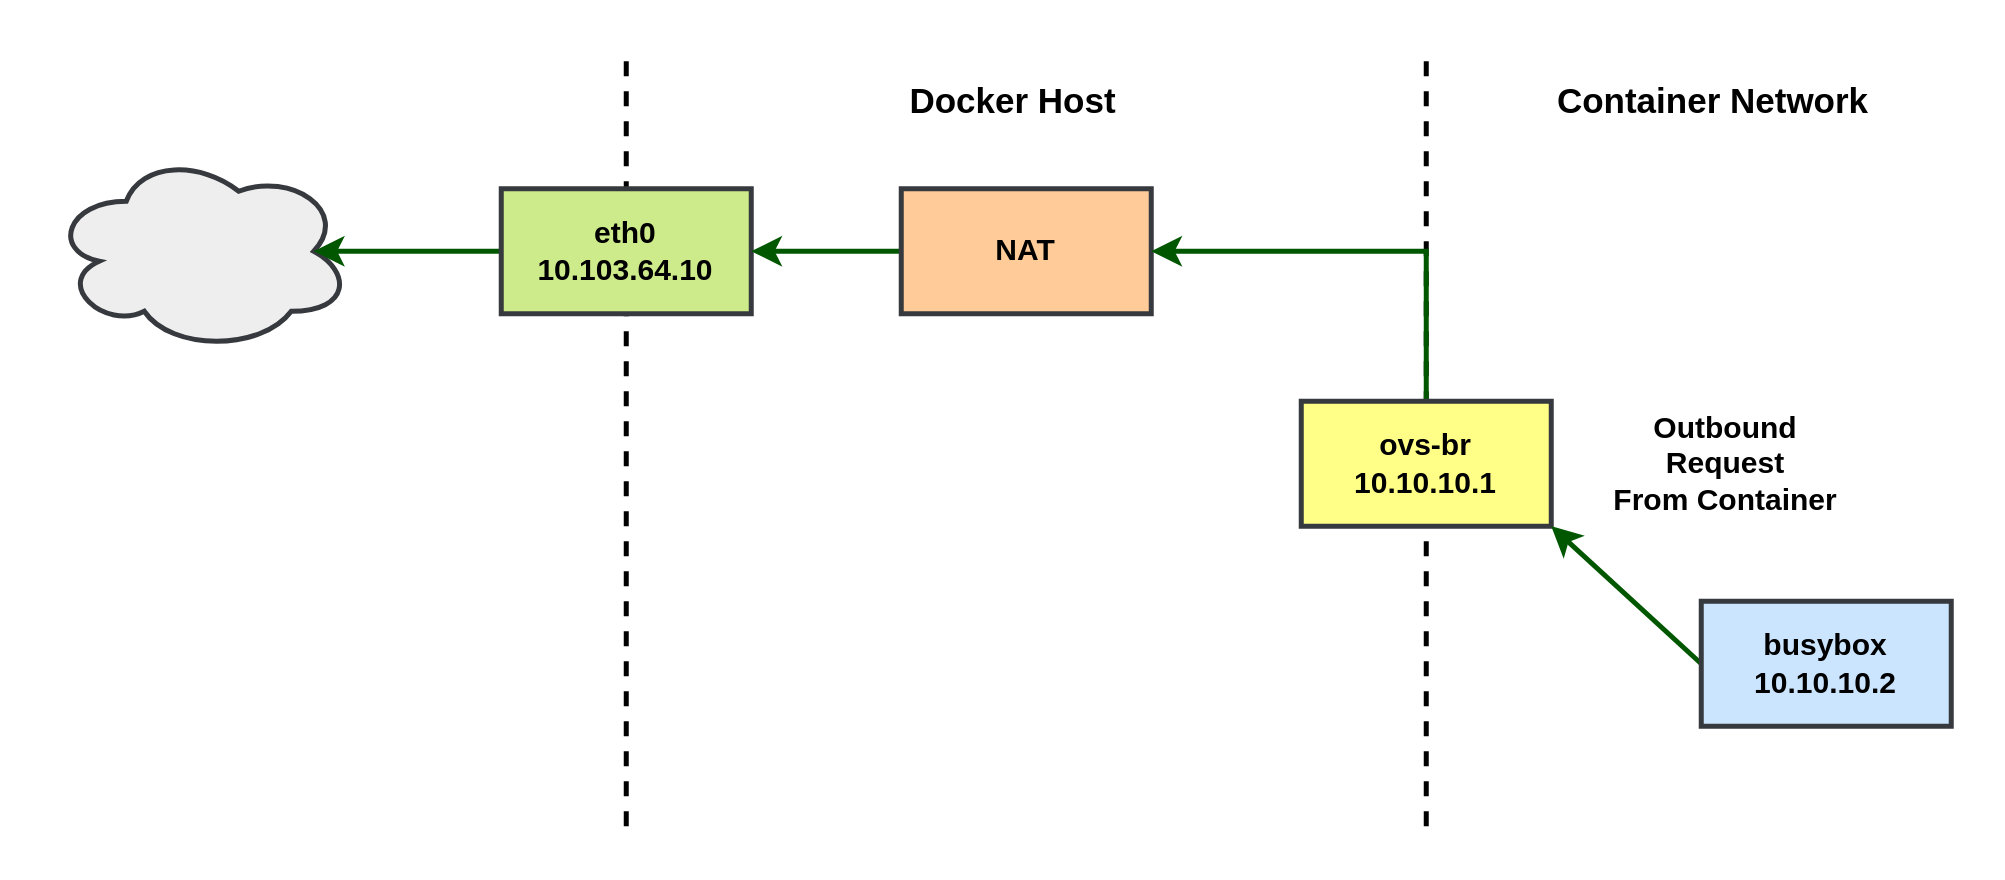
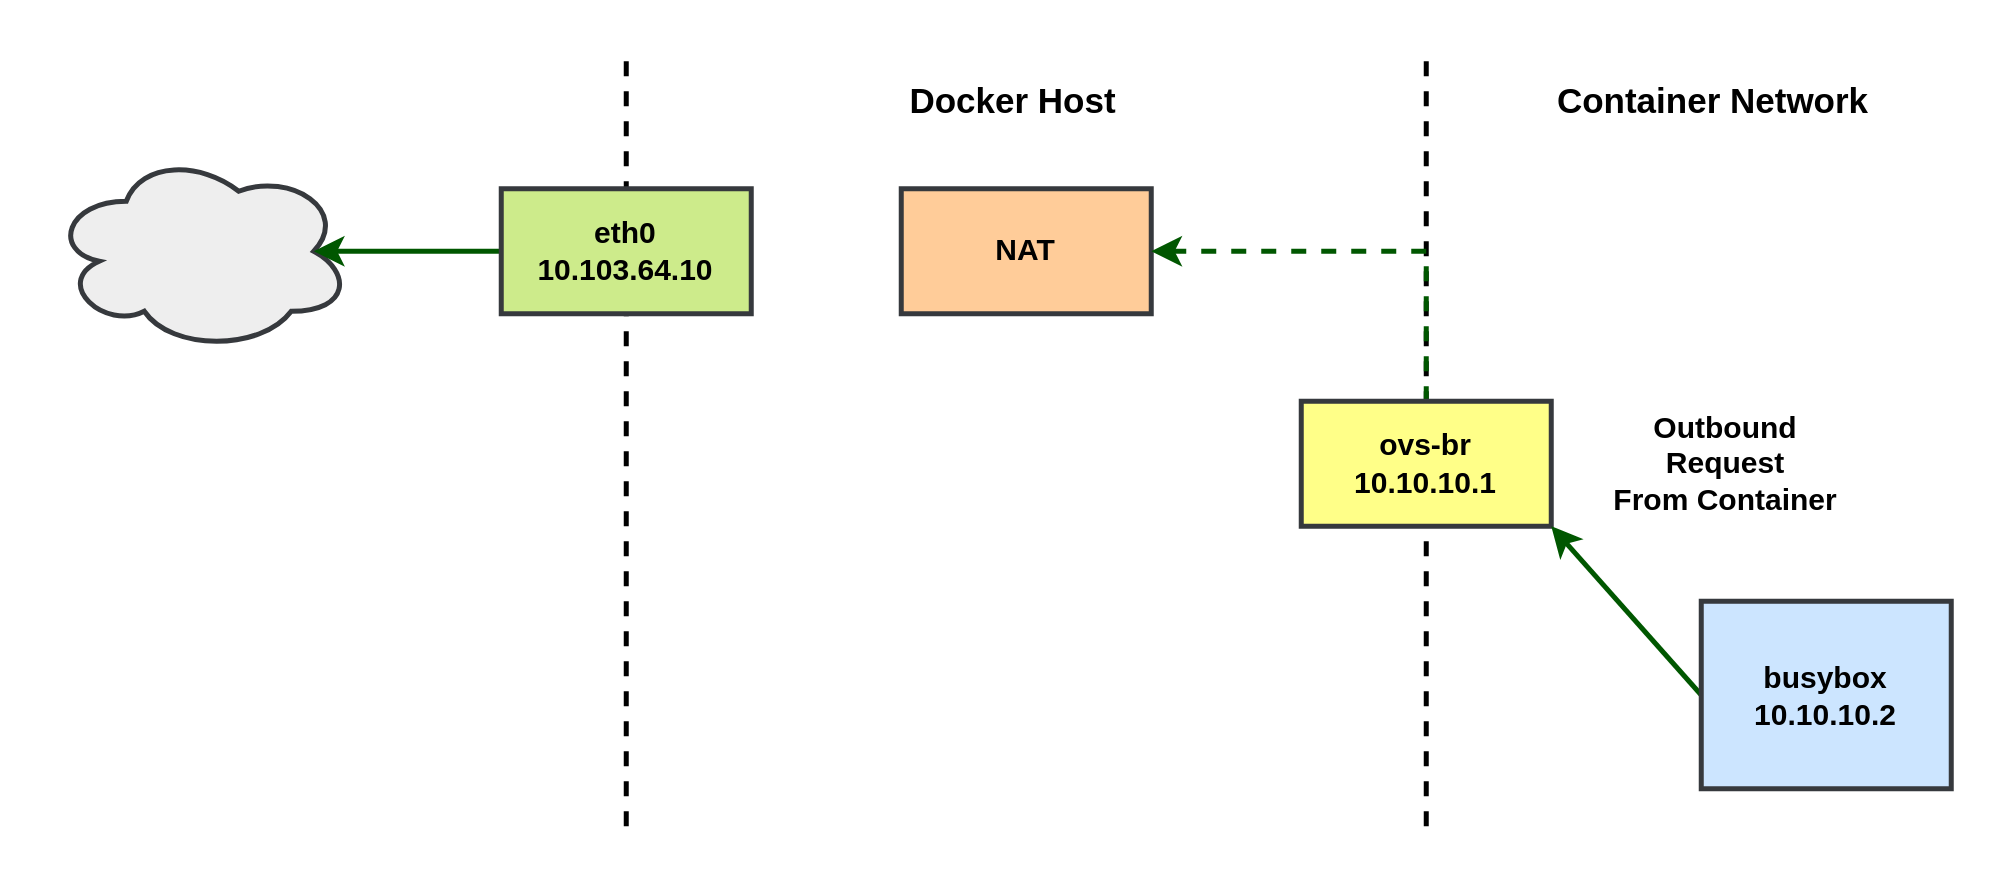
(836, 251) -> none
(1403, 251) -> (1403, 251)
(1826, 664) -> (1826, 695)
